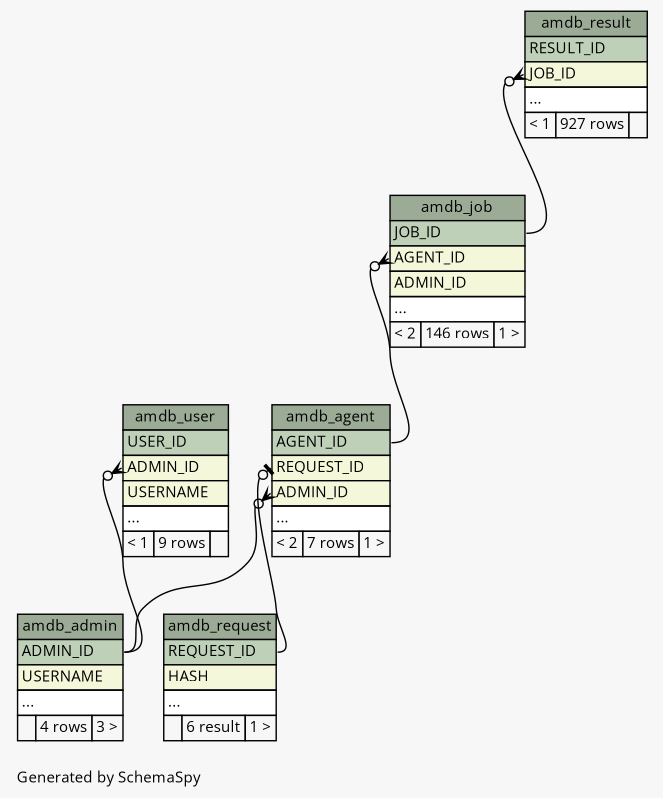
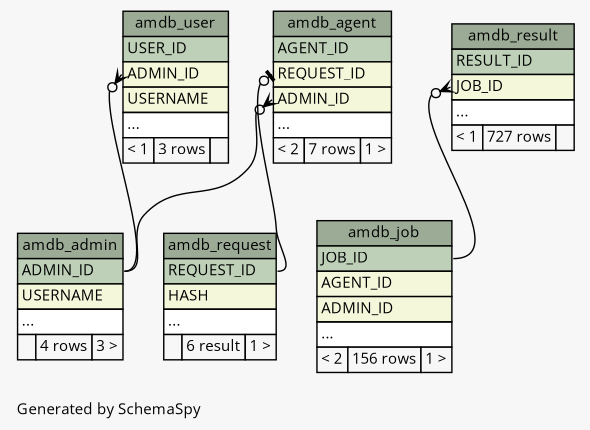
(592, 124) -> (519, 137)
(458, 334) -> (384, 359)
(391, 361) -> none
(182, 543) -> (182, 150)
